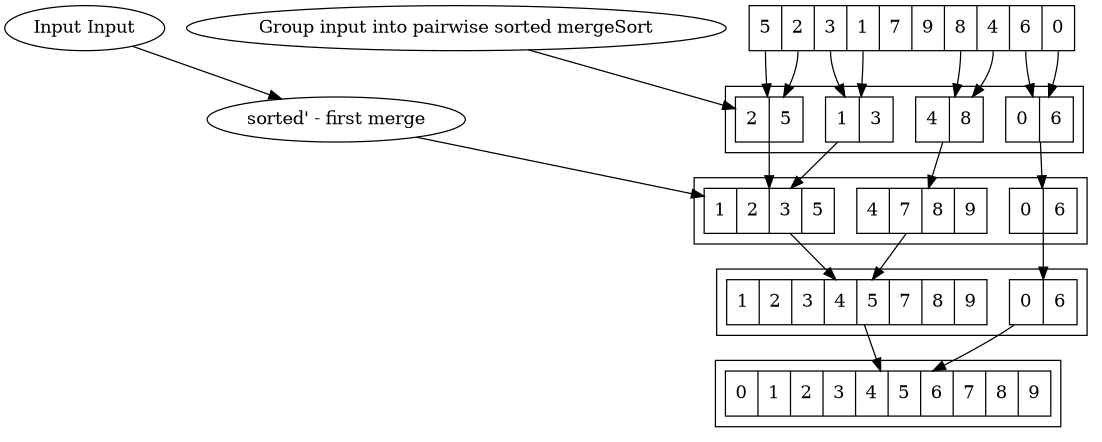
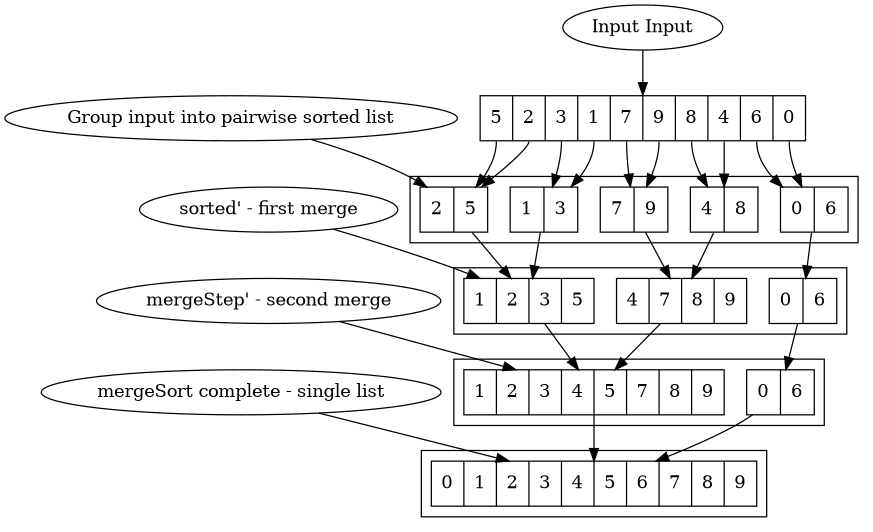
(456, 28) -> (231, 118)
(201, 71) -> (643, 66)
none -> (634, 210)
none -> (269, 301)
none -> (241, 392)
